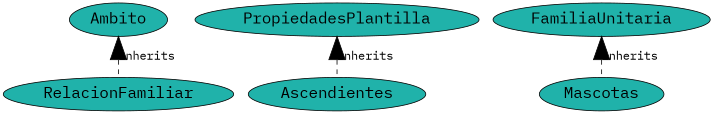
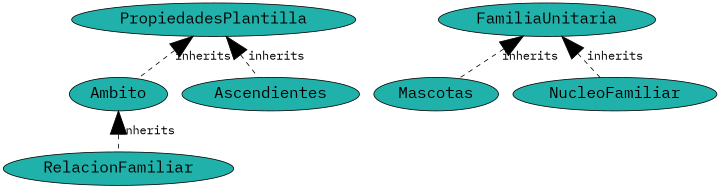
none -> (156, 65)
none -> (615, 94)
